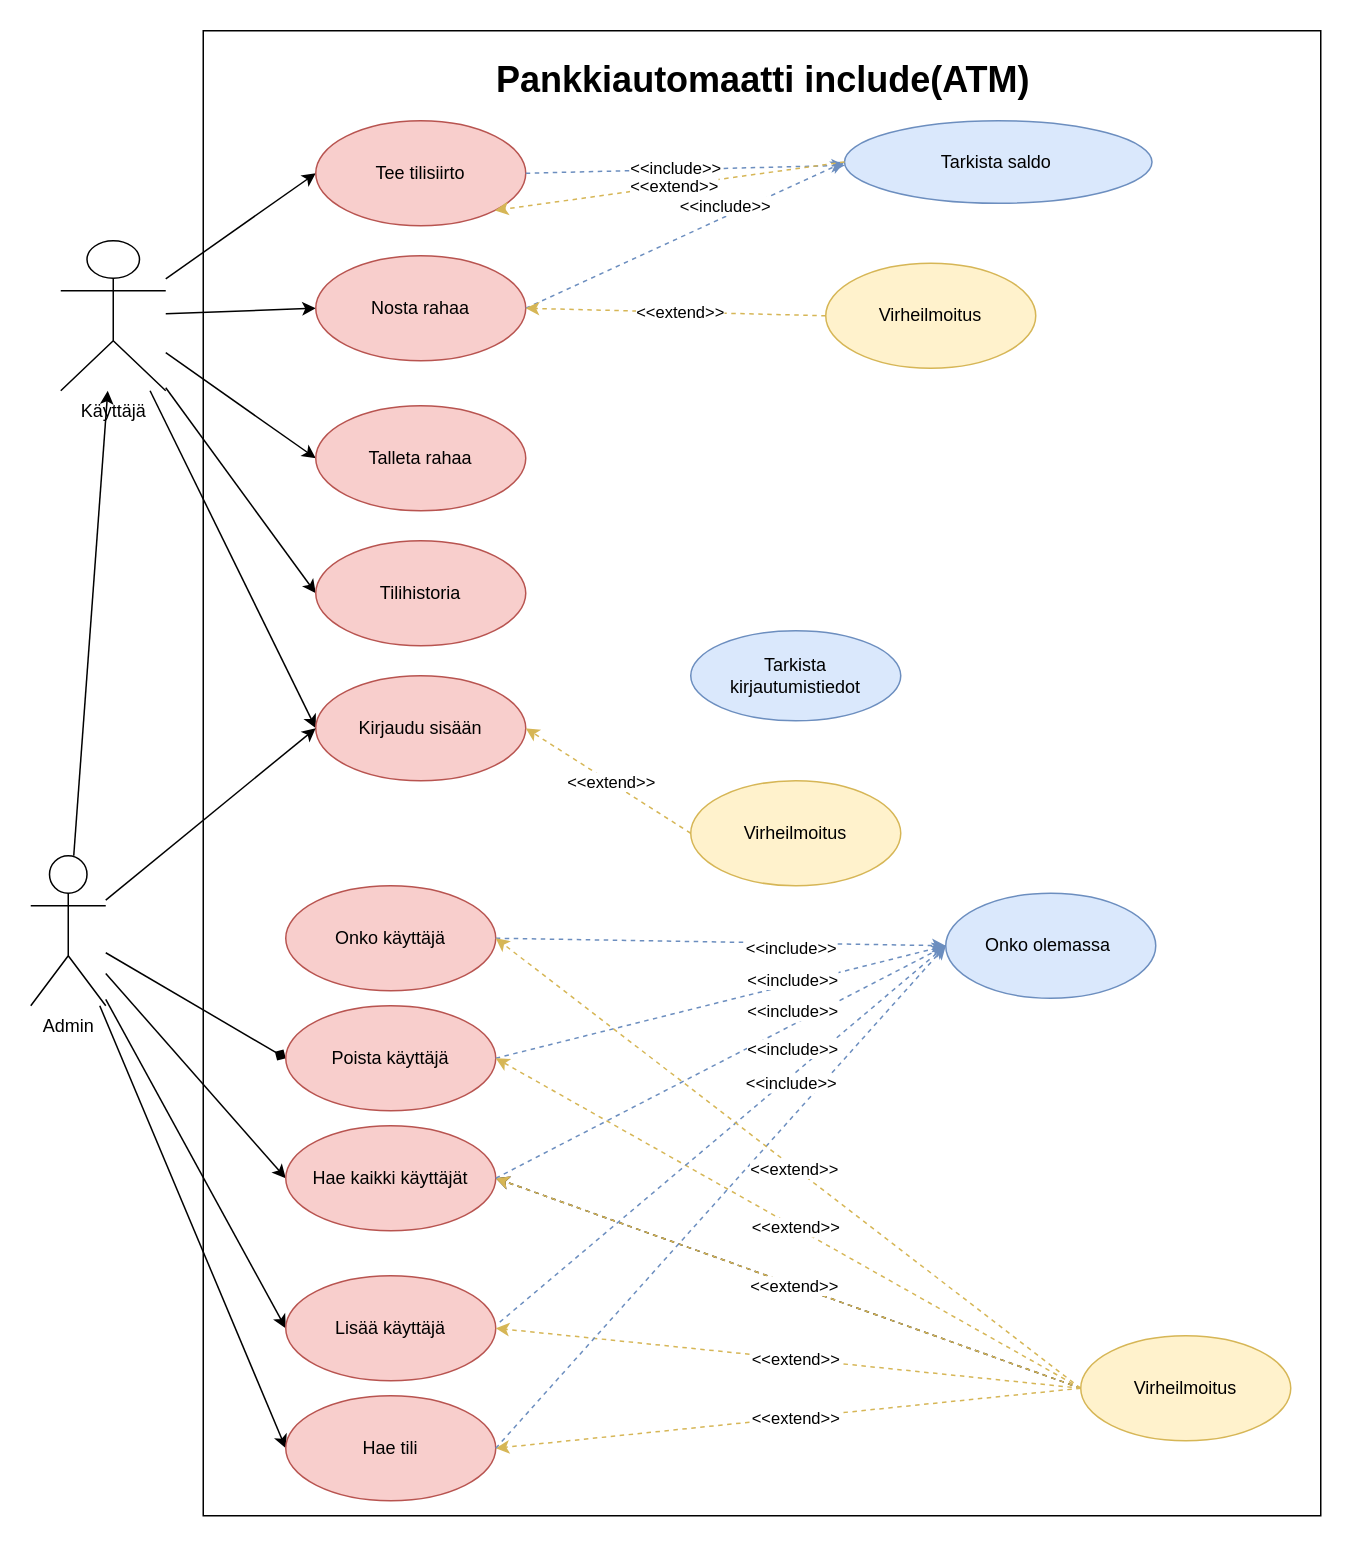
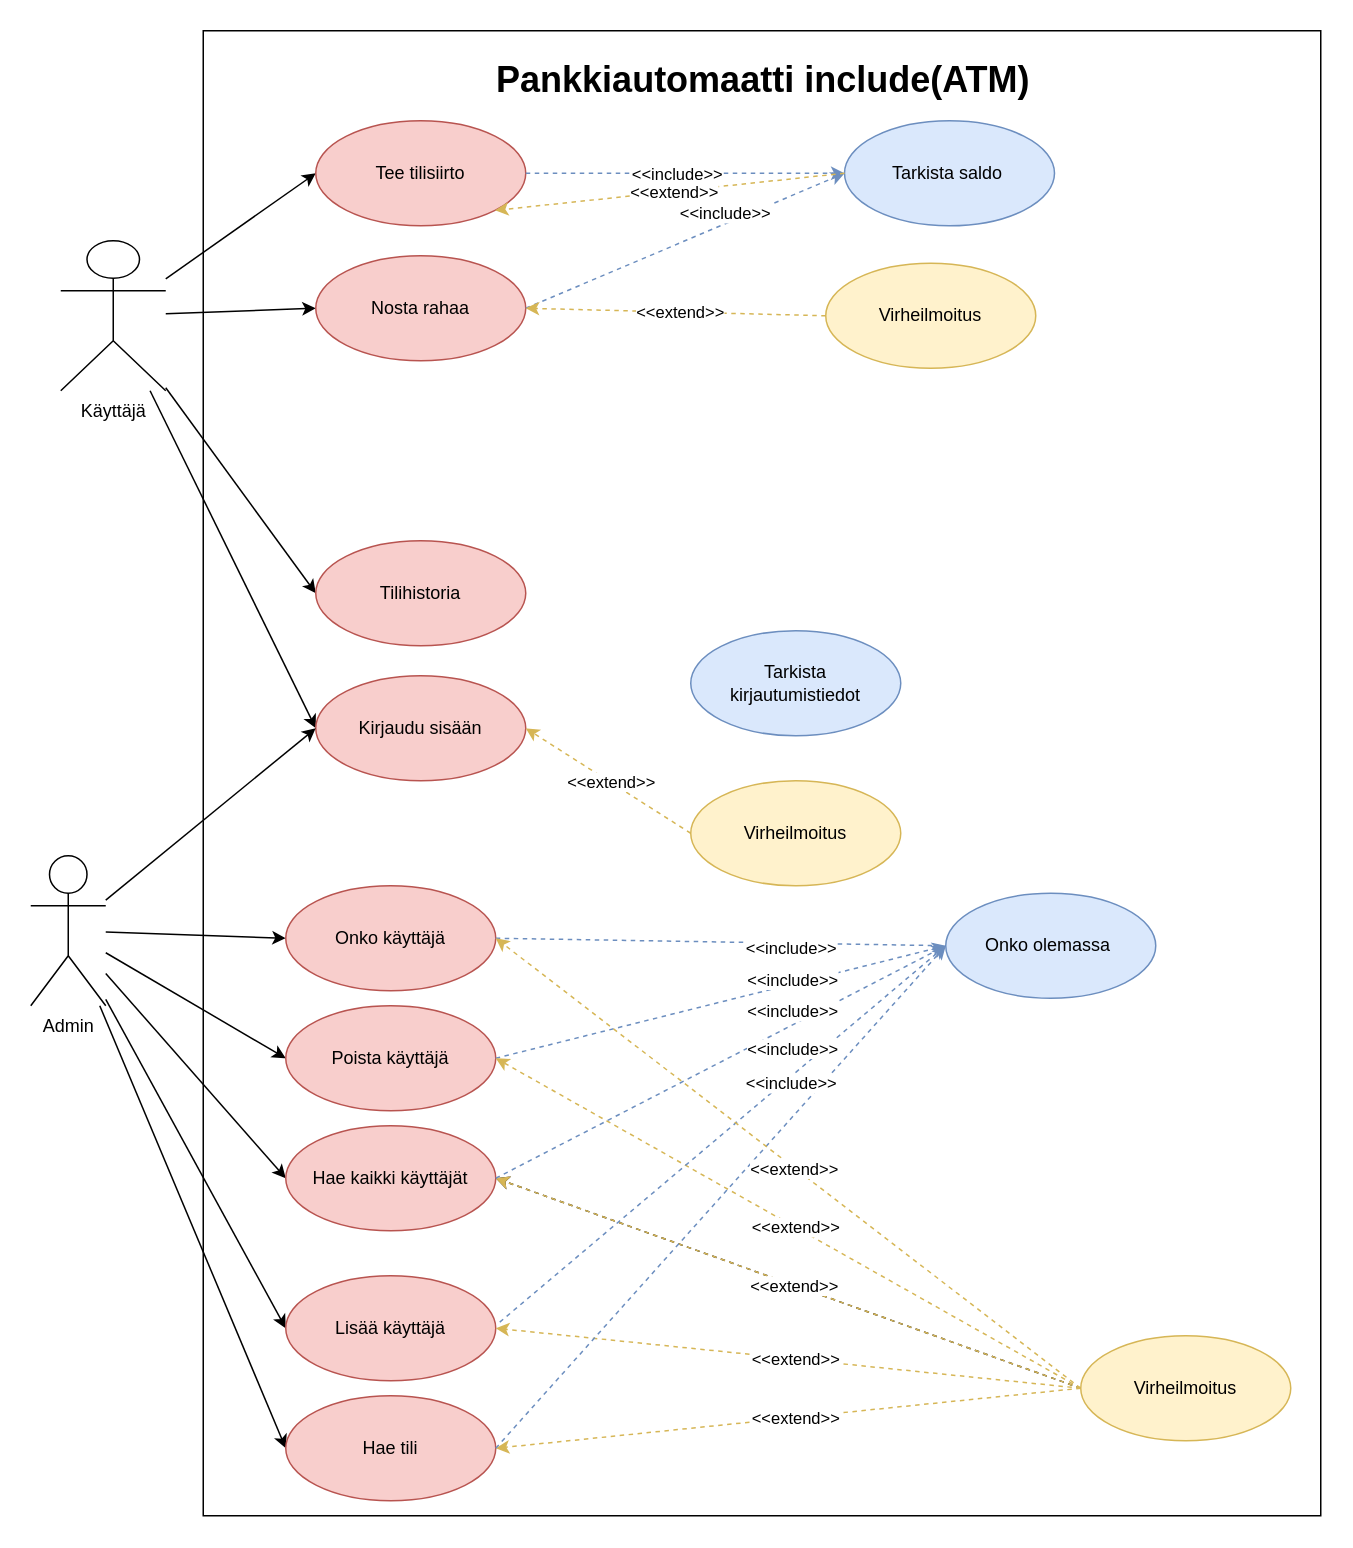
(998, 162) -> (950, 173)
(236, 402) -> none
(421, 458) -> none
(90, 628) -> (191, 935)
(796, 676) -> (796, 683)
(936, 946) -> (941, 946)
(275, 1052) -> (276, 1052)
